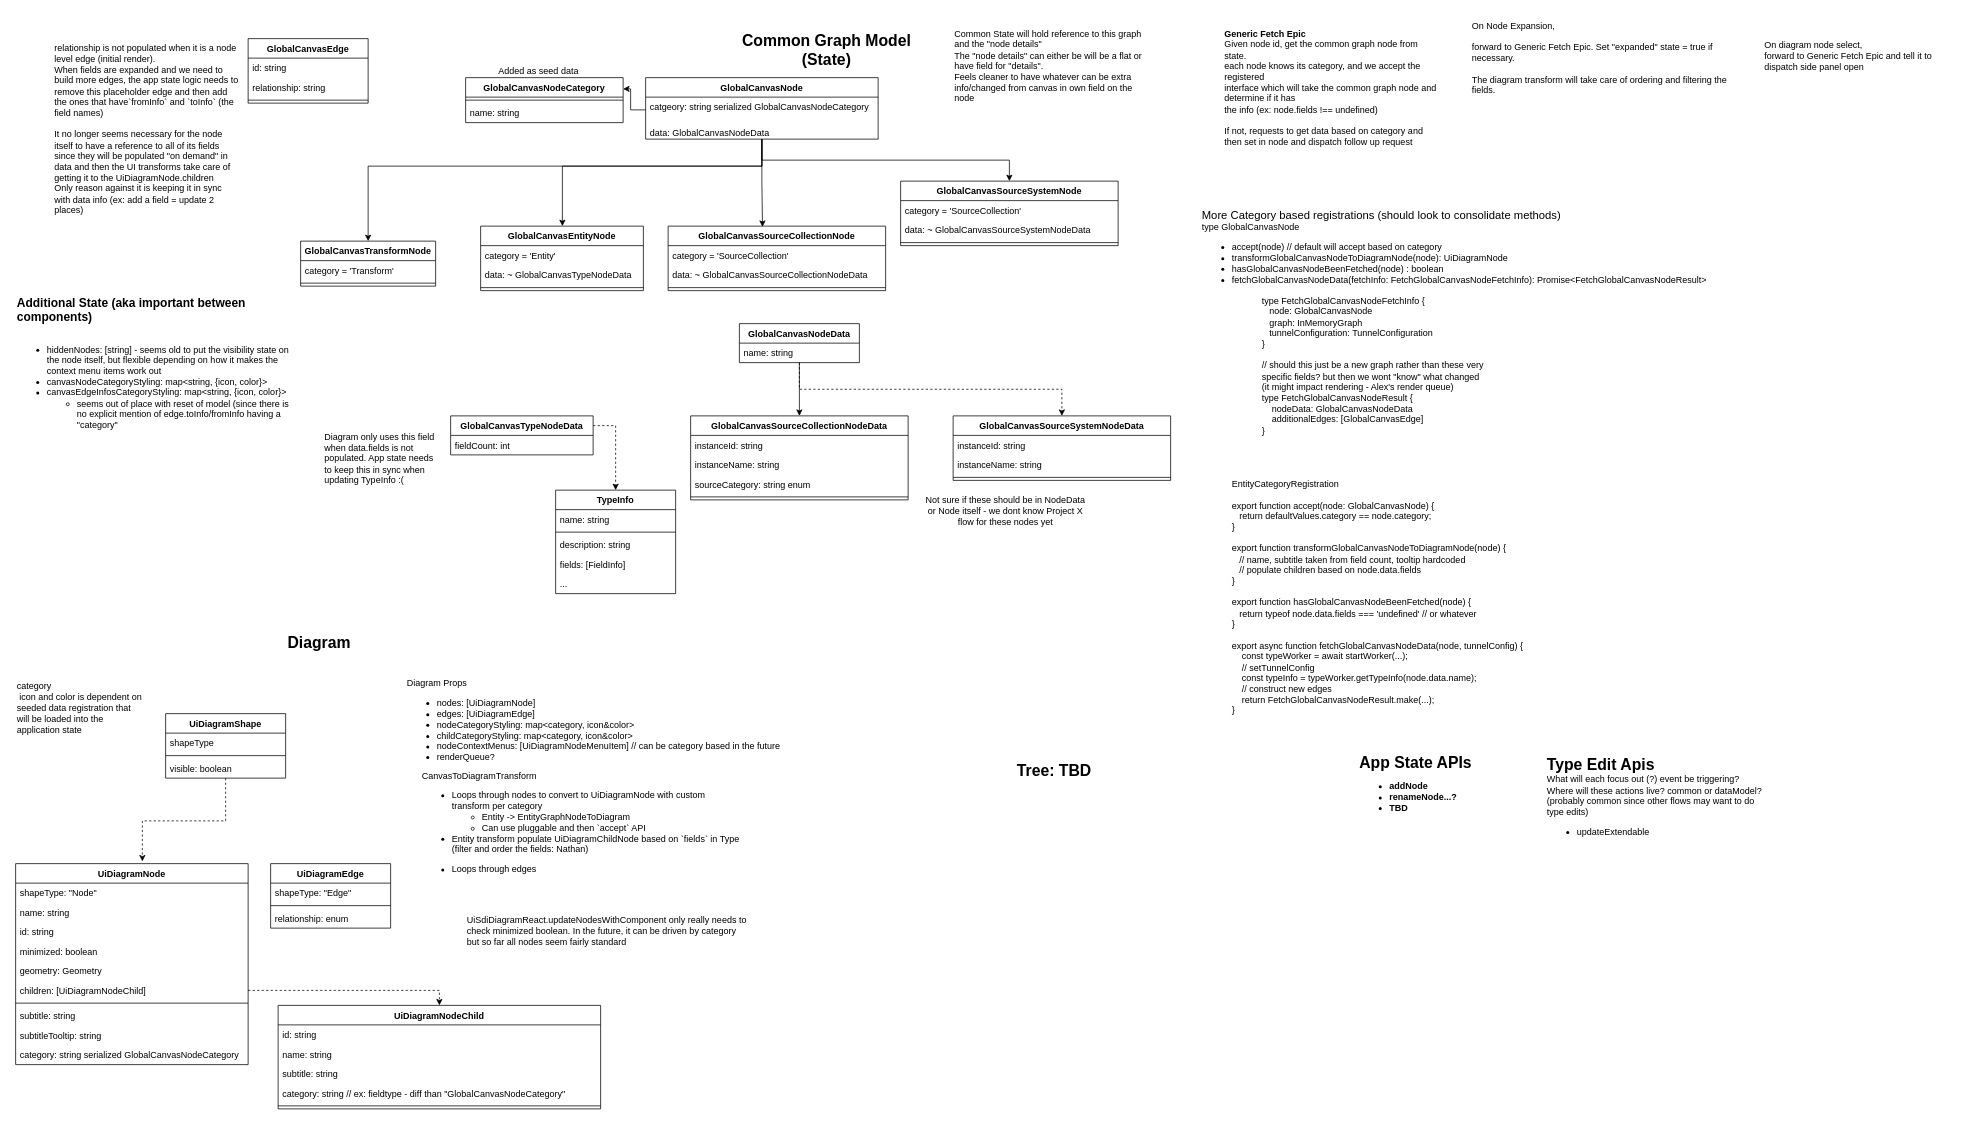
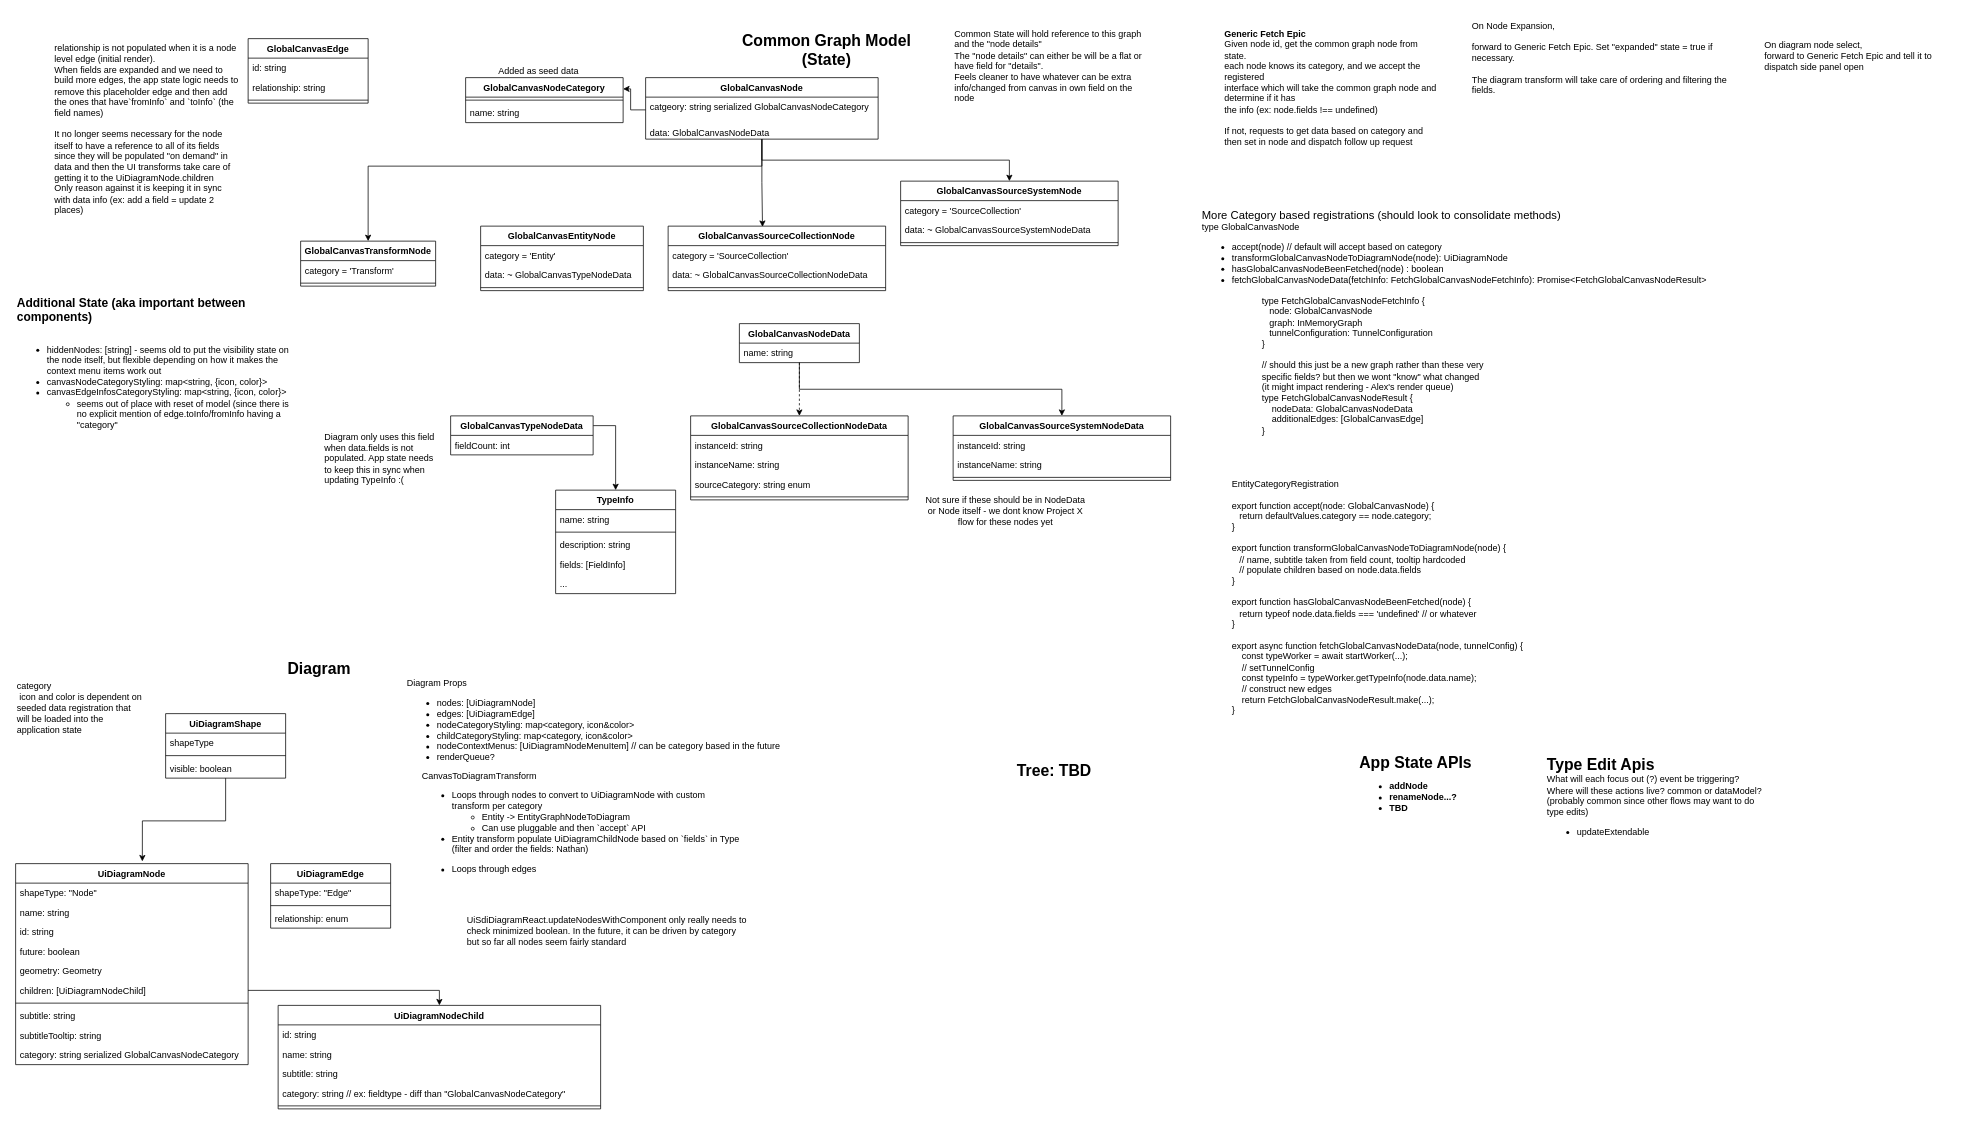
(562, 194) -> none
(941, 389) -> (941, 389)
(799, 401) -> (799, 401)
(615, 444) -> (615, 444)
(319, 642) -> (319, 669)
(186, 821) -> (186, 821)
(58, 952) -> (54, 952)
(349, 990) -> (349, 990)
